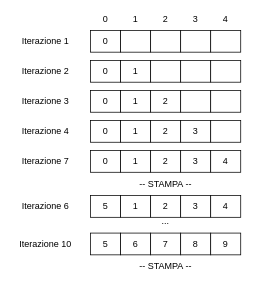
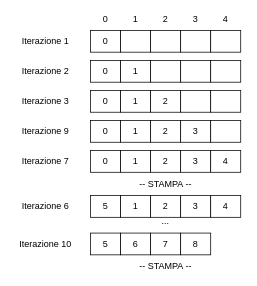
(45, 132) -> (45, 132)
(225, 244) -> none
